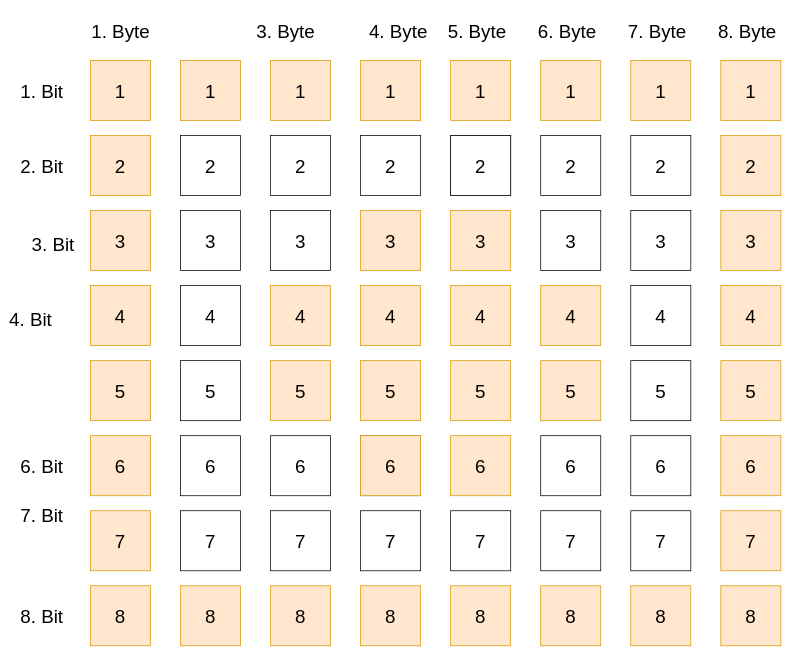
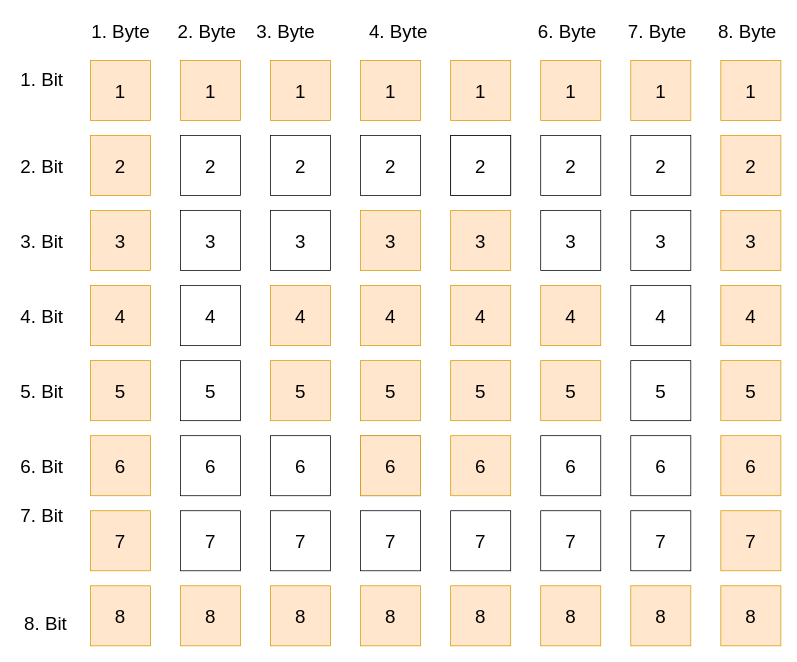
none -> (207, 30)
(477, 30) -> none
(42, 90) -> (42, 79)
(53, 244) -> (42, 240)
(30, 319) -> (42, 315)
none -> (42, 390)
(42, 615) -> (45, 623)
